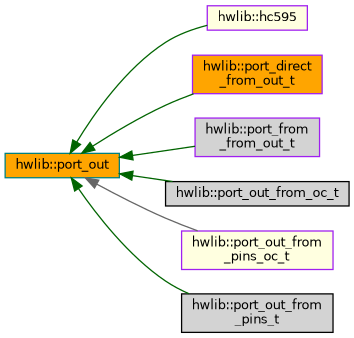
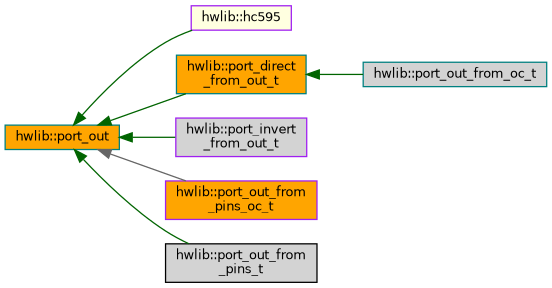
(257, 74) -> (241, 74)
(257, 137) -> (241, 137)
(153, 179) -> (341, 74)
(257, 194) -> (455, 74)
(257, 250) -> (241, 200)
